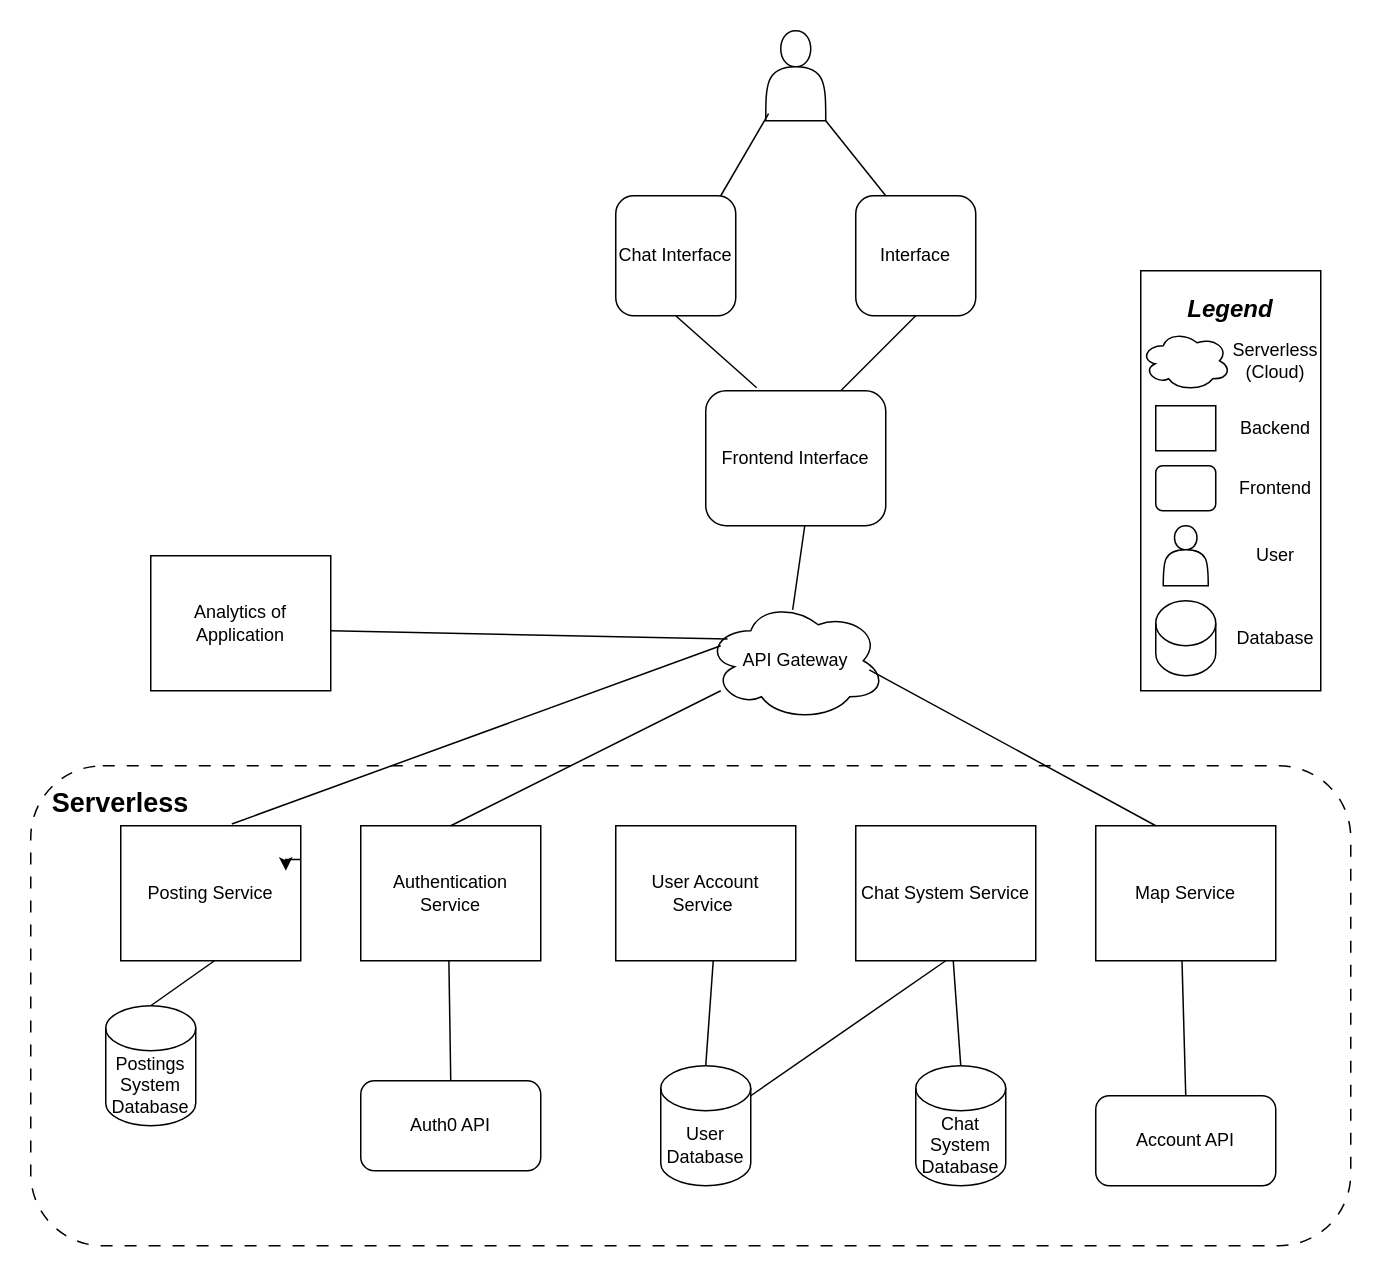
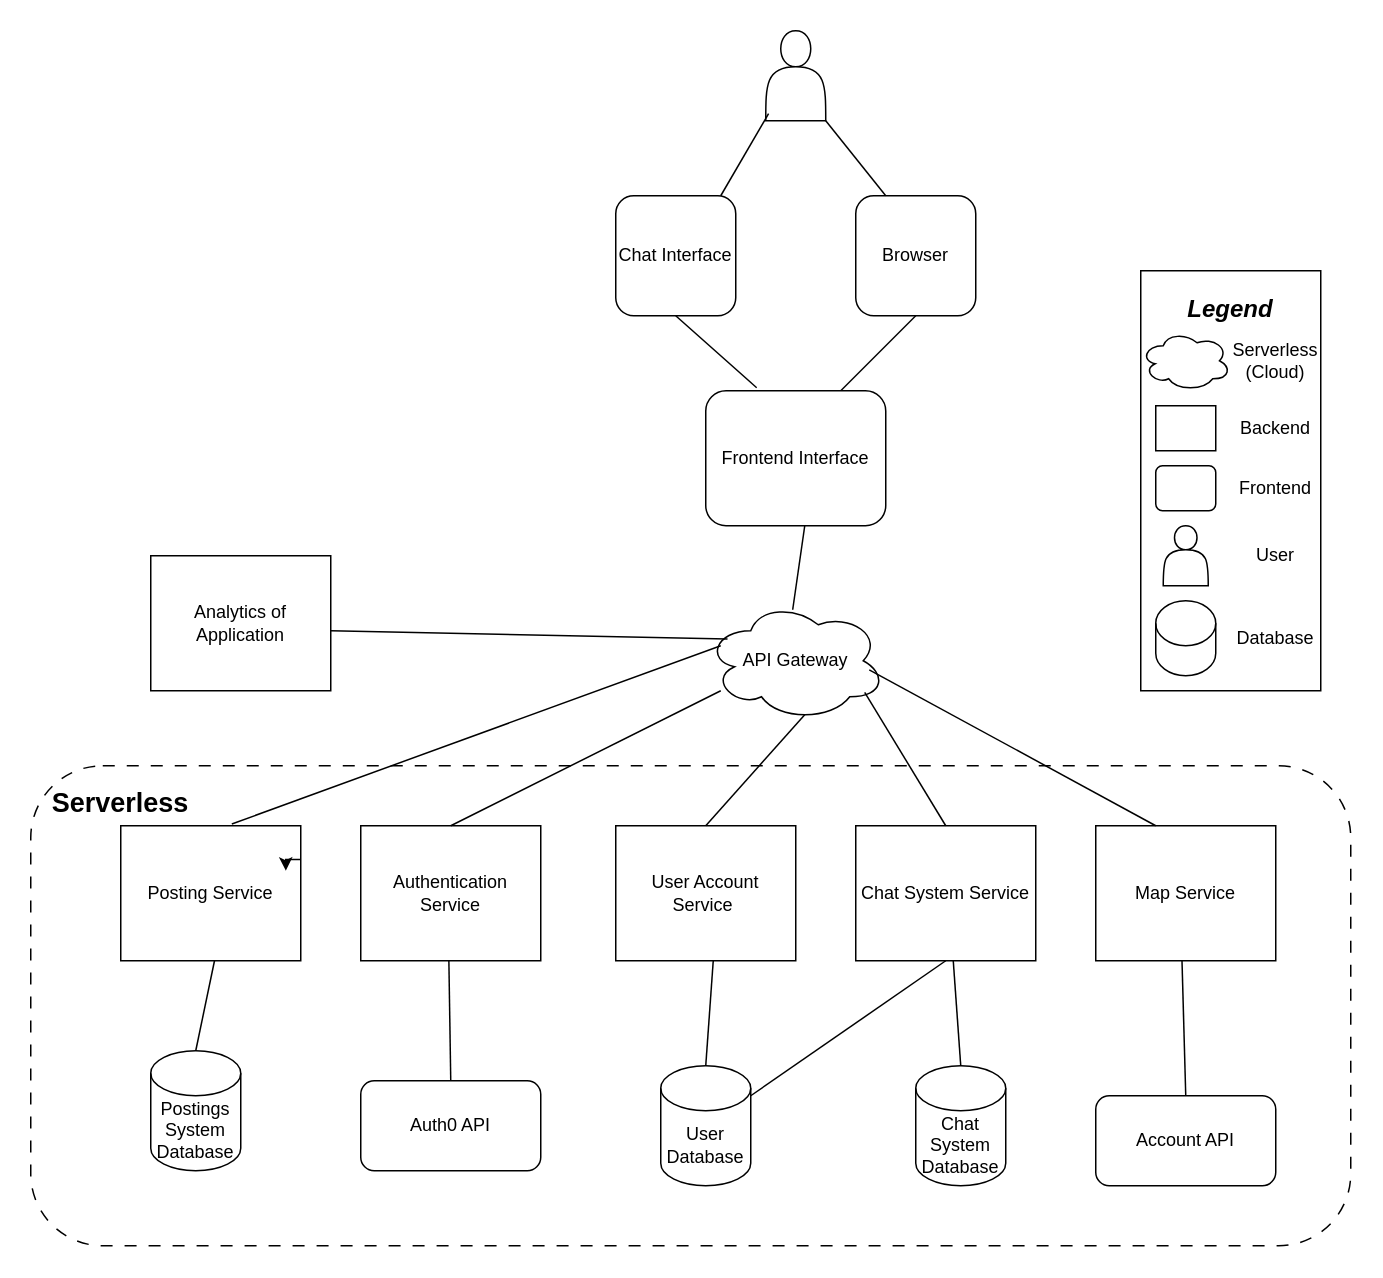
(916, 256) -> (916, 256)
none -> (905, 759)
none -> (755, 770)
(151, 1066) -> (196, 1111)
